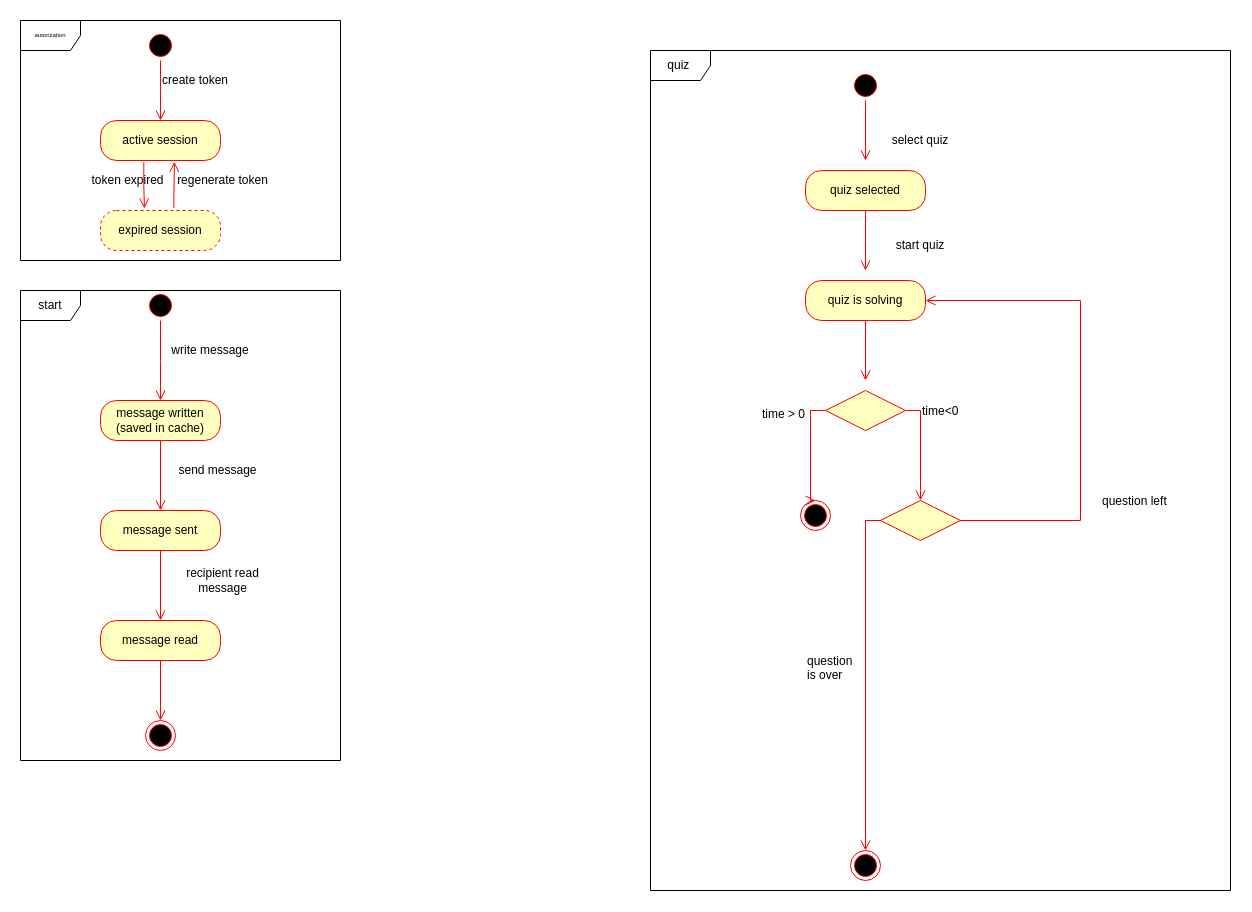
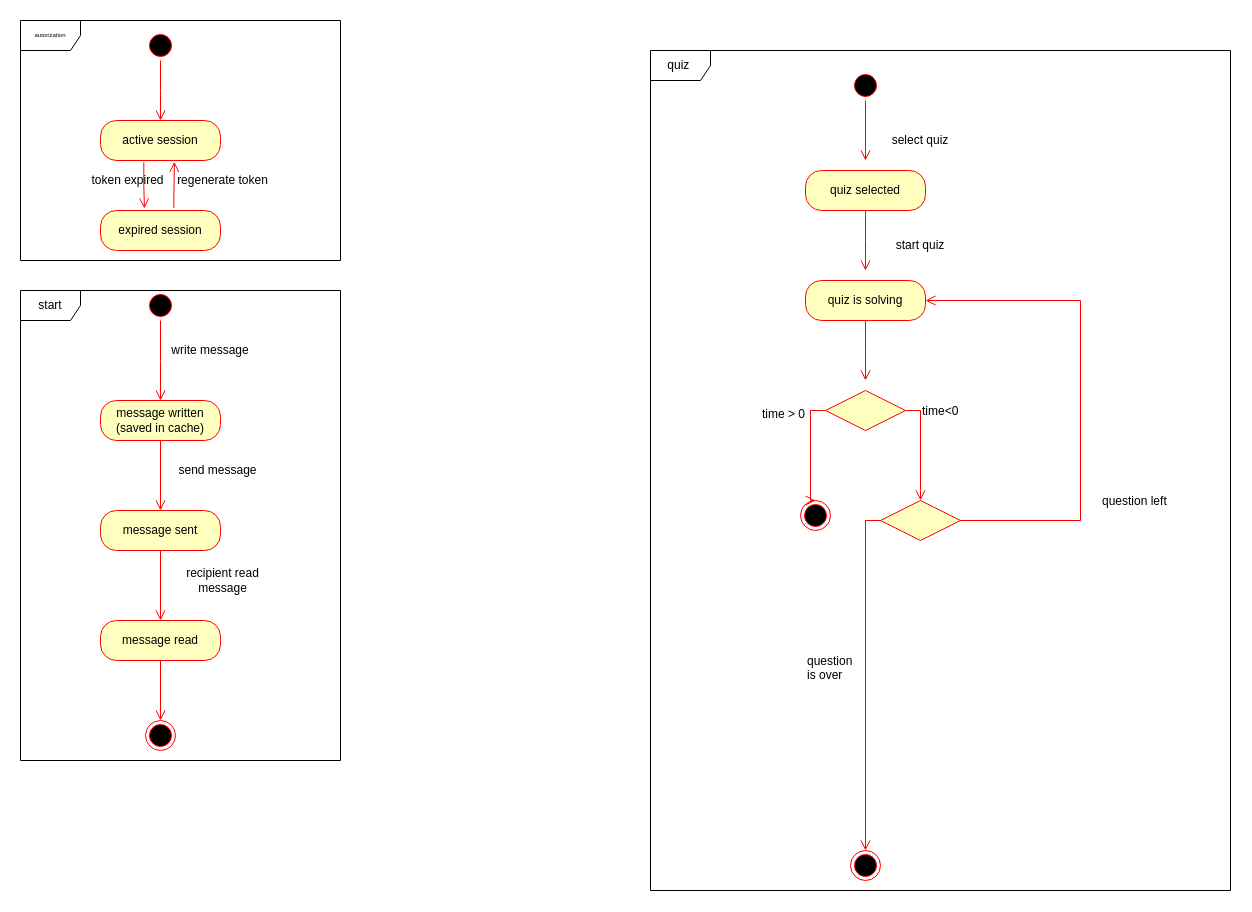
(196, 81) -> none
(161, 231) -> (161, 231)
